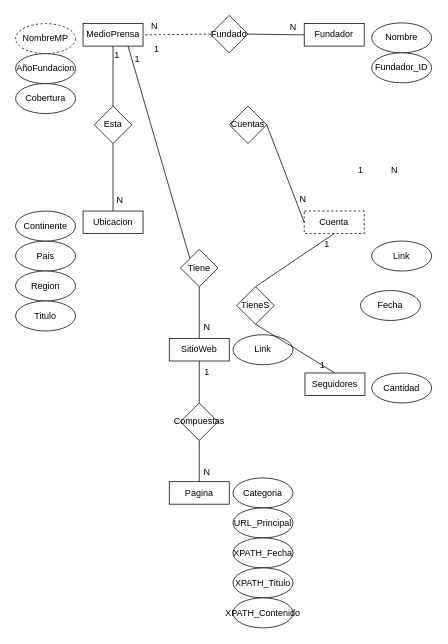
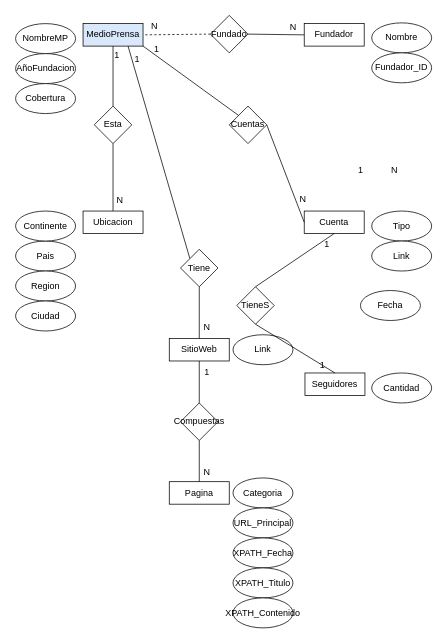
(113, 35) -> (113, 35)
(45, 39) -> (45, 39)
none -> (191, 81)
(334, 222) -> (334, 222)
none -> (402, 226)
(45, 316) -> (45, 316)
